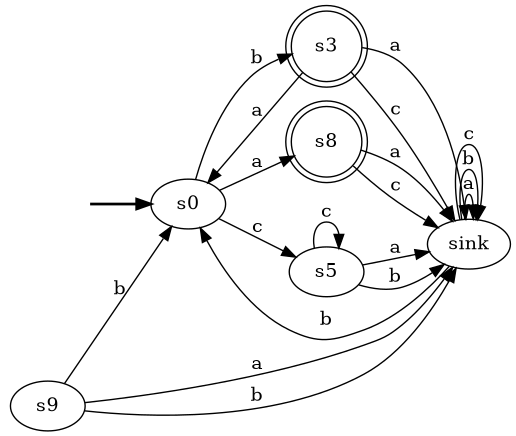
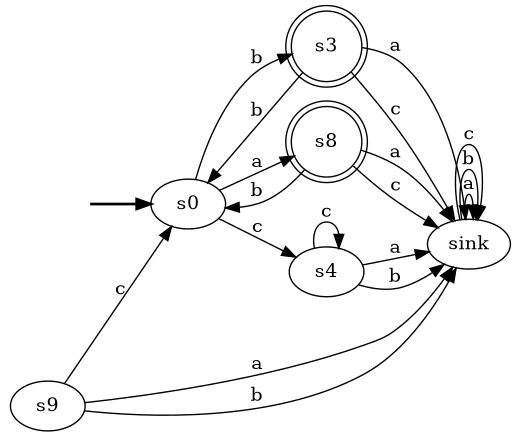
(257, 111) -> (257, 111)
(327, 272) -> (327, 272)
(120, 289) -> (120, 289)
(318, 339) -> (276, 195)
